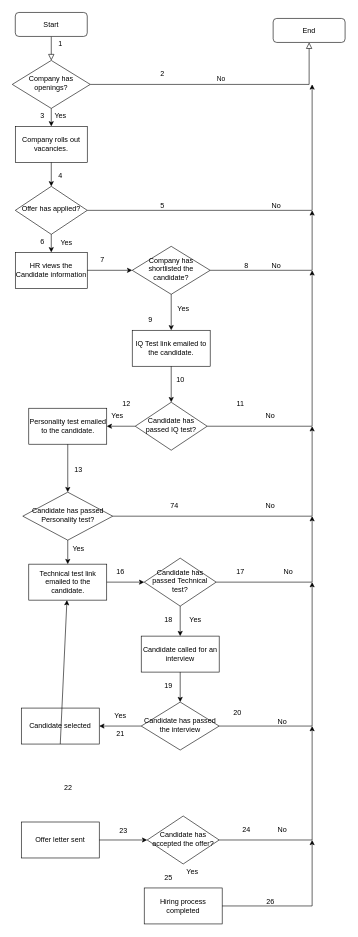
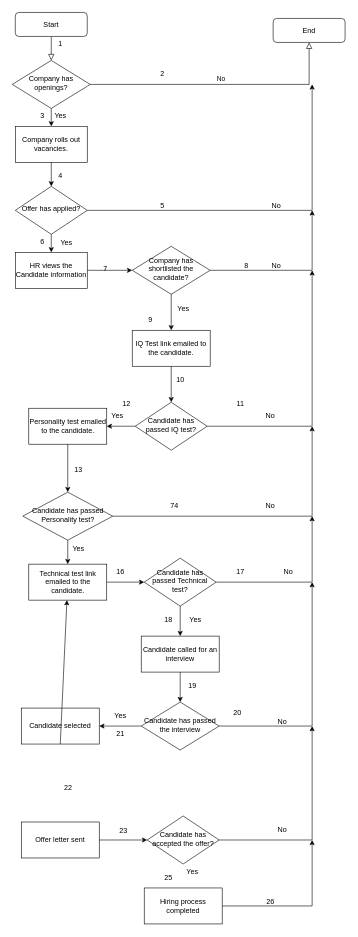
(102, 260) -> (105, 269)
(168, 686) -> (192, 686)
(246, 830) -> none
